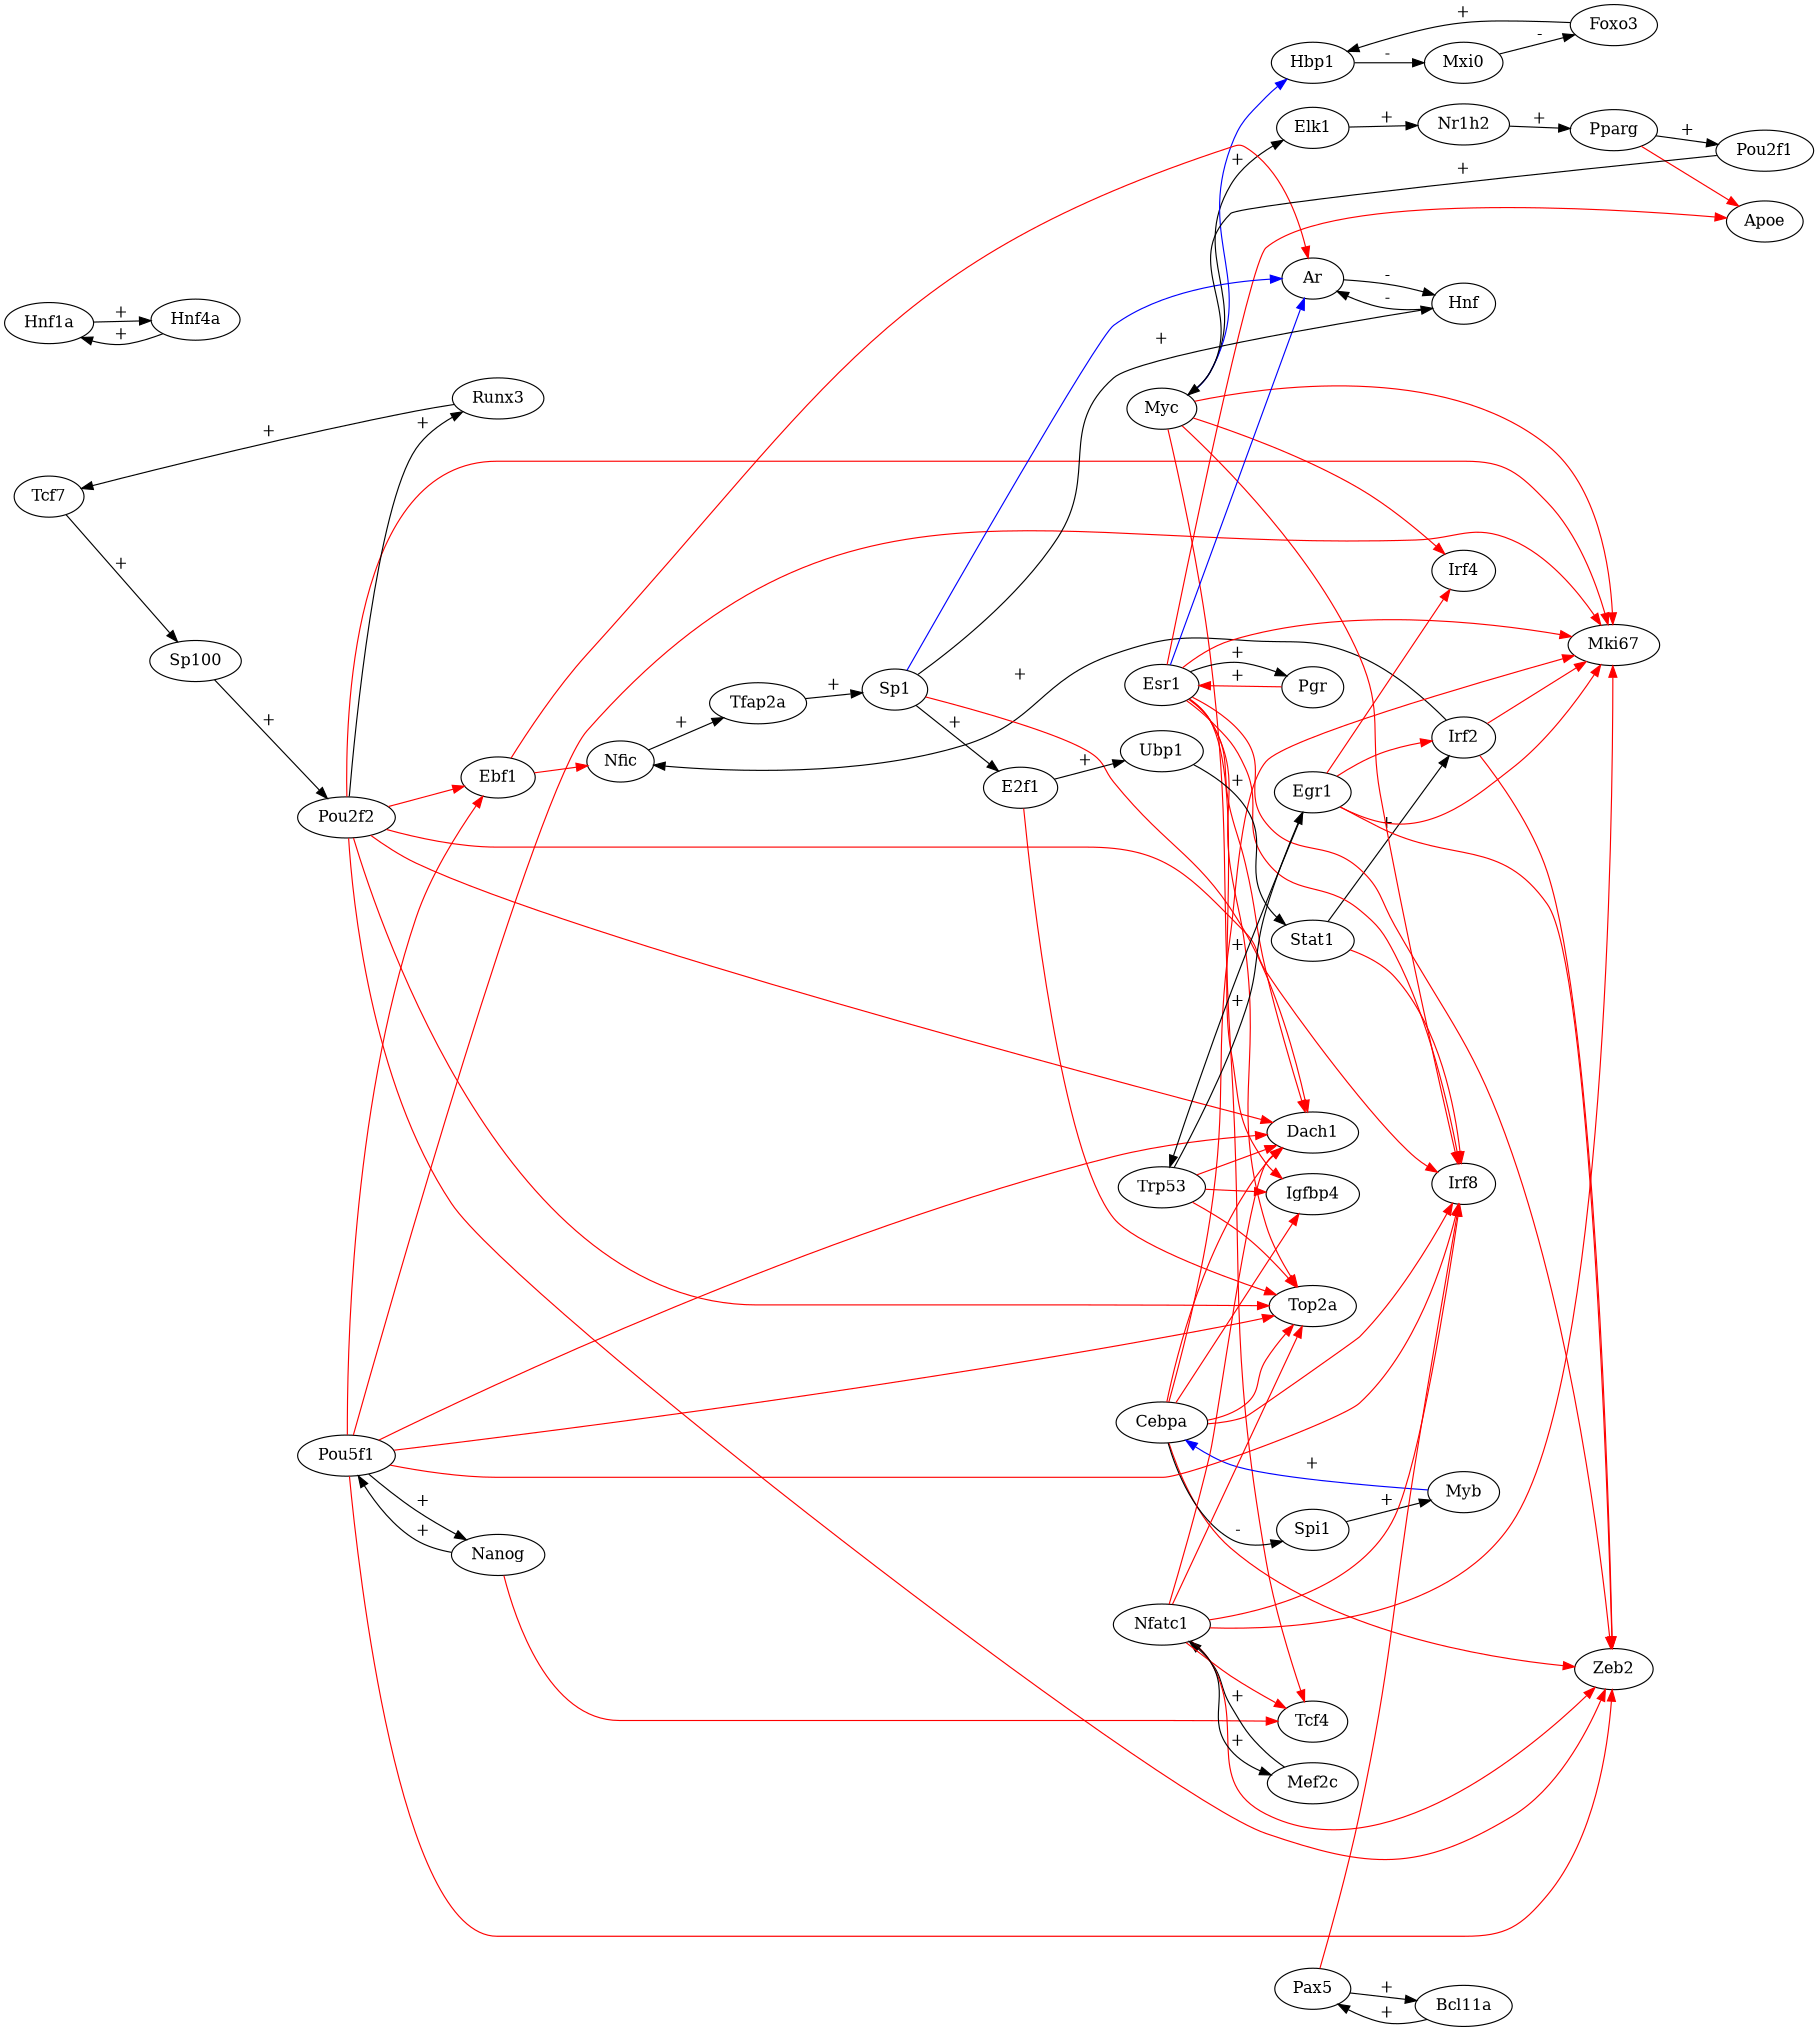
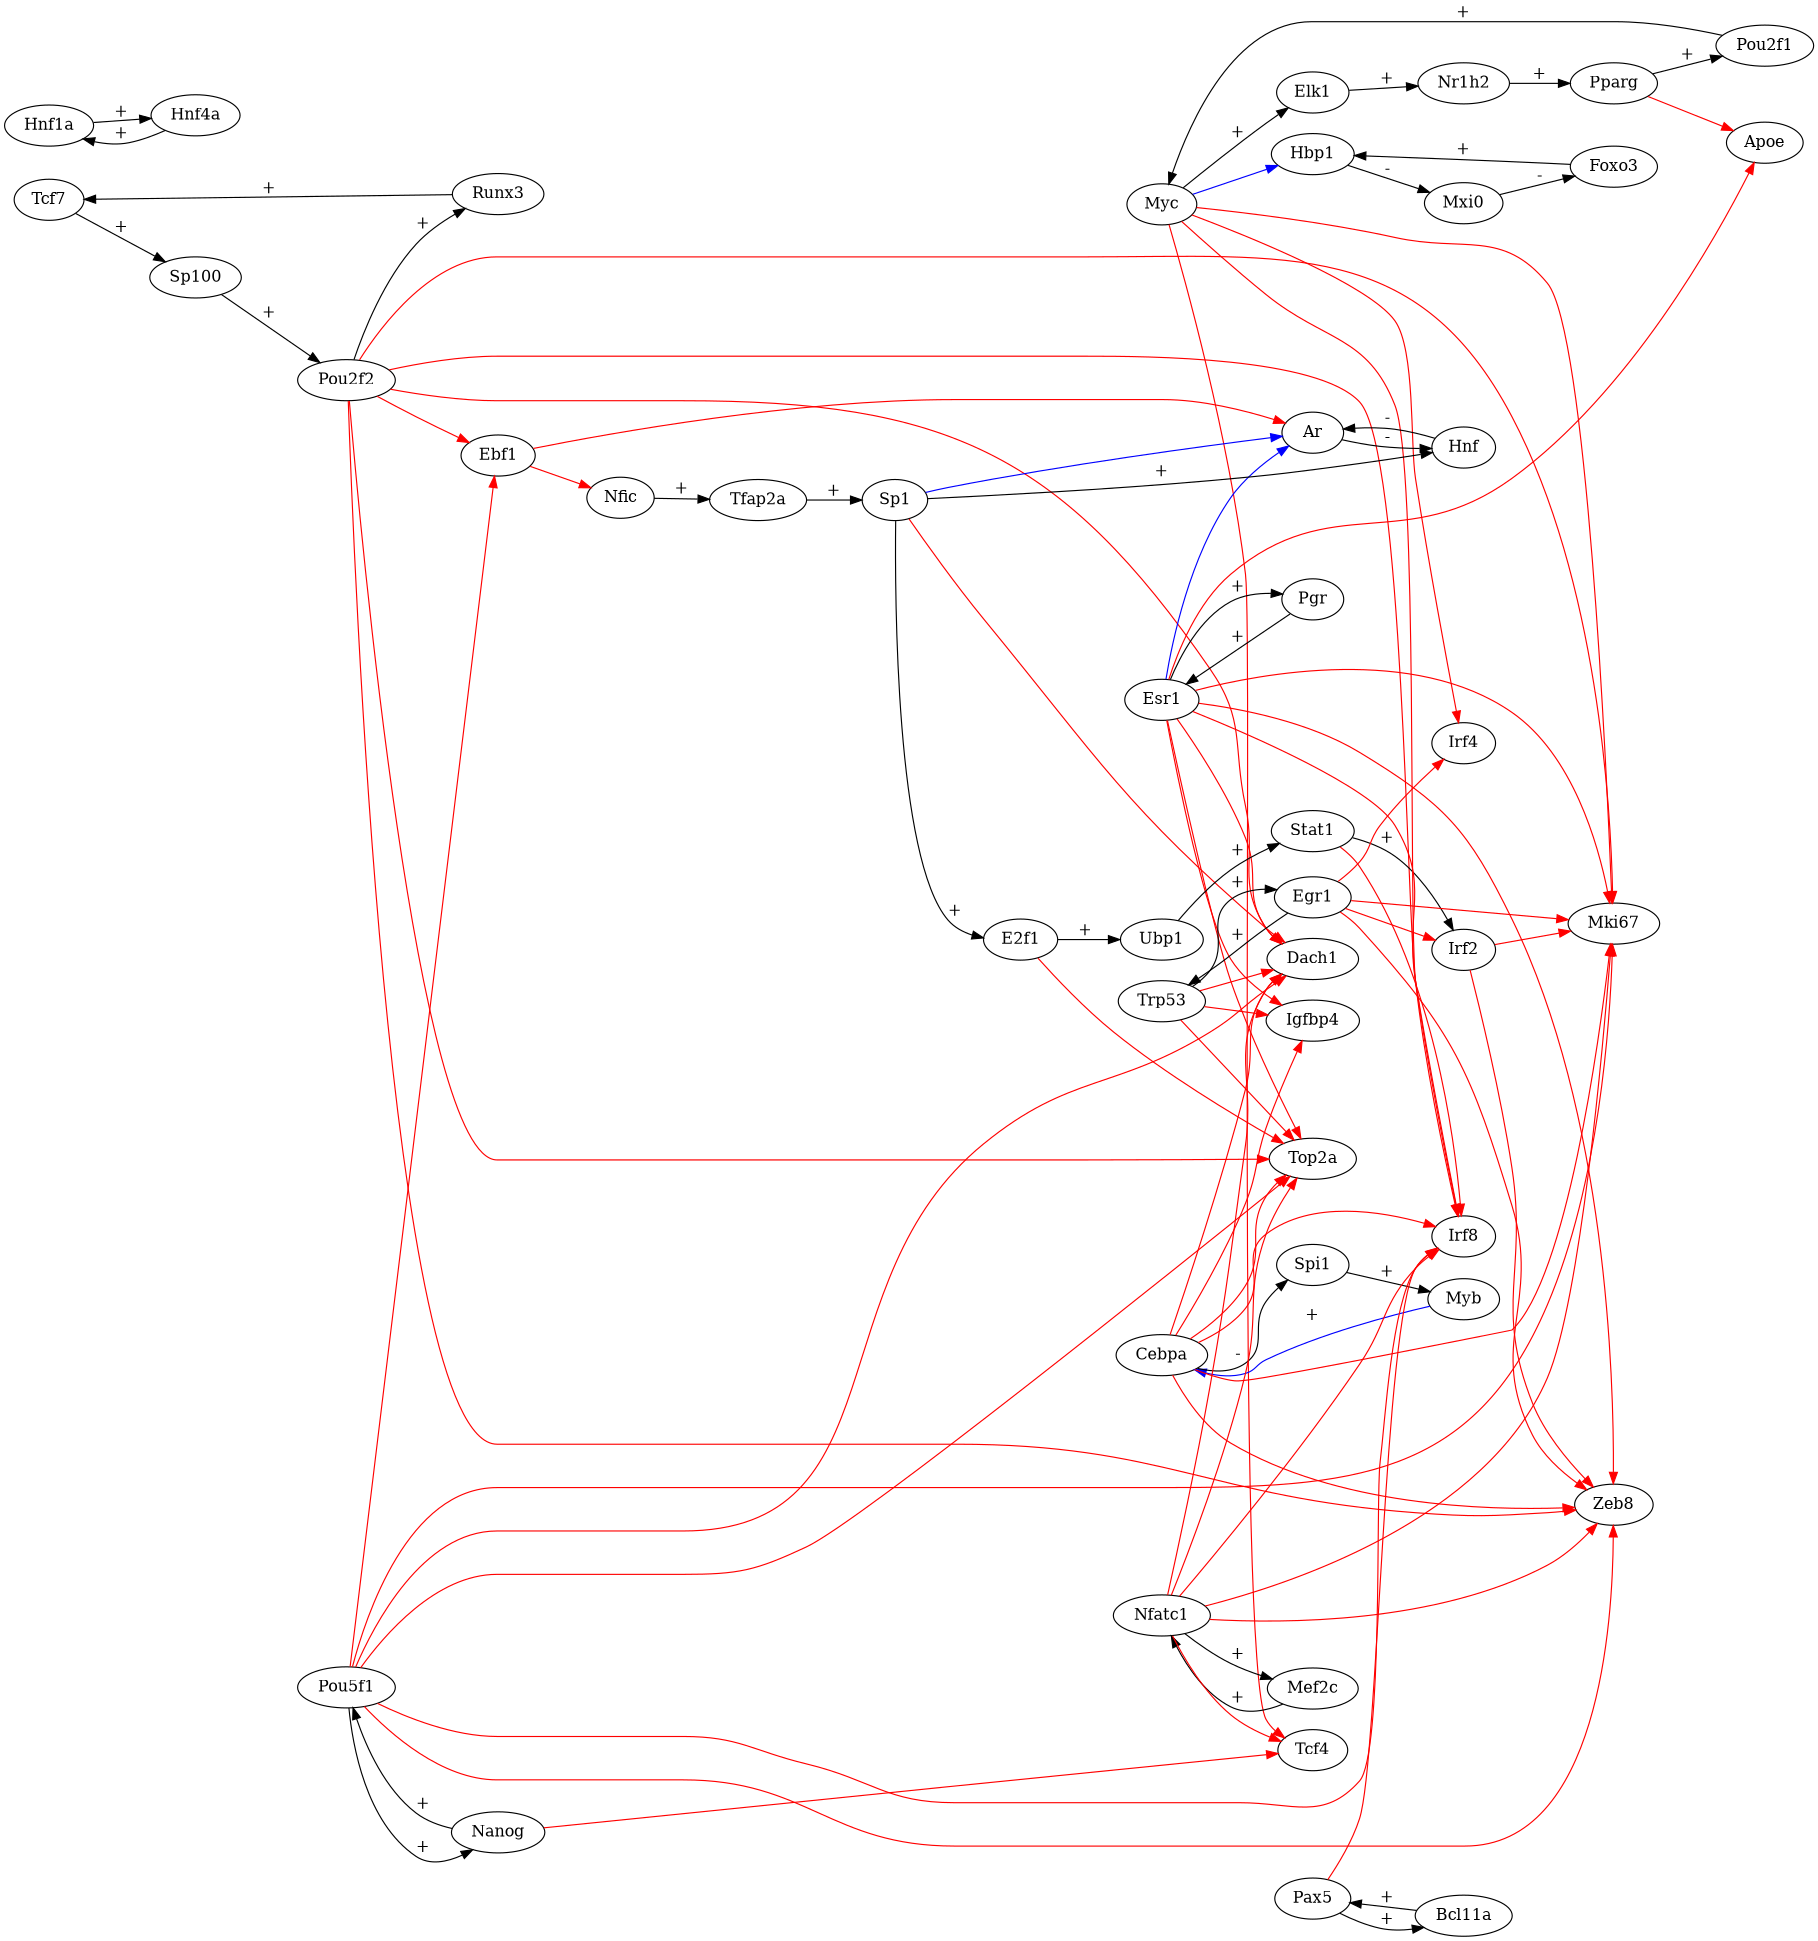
(1061, 682) -> none
(1246, 686) -> (1238, 649)
(1614, 1669) -> (1614, 1505)
